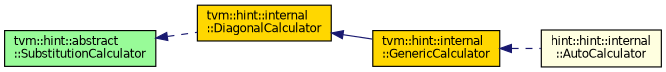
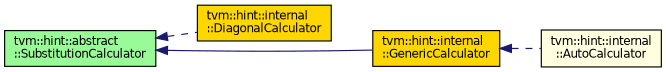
(358, 37) -> (270, 51)
(601, 48) -> (601, 48)
